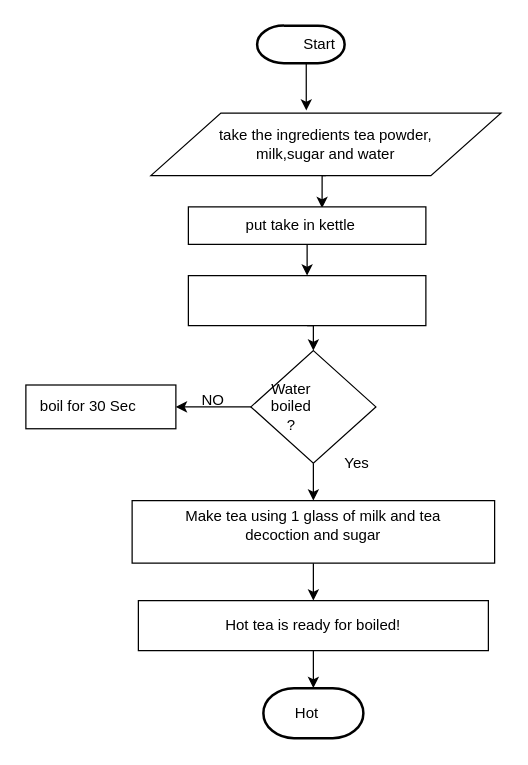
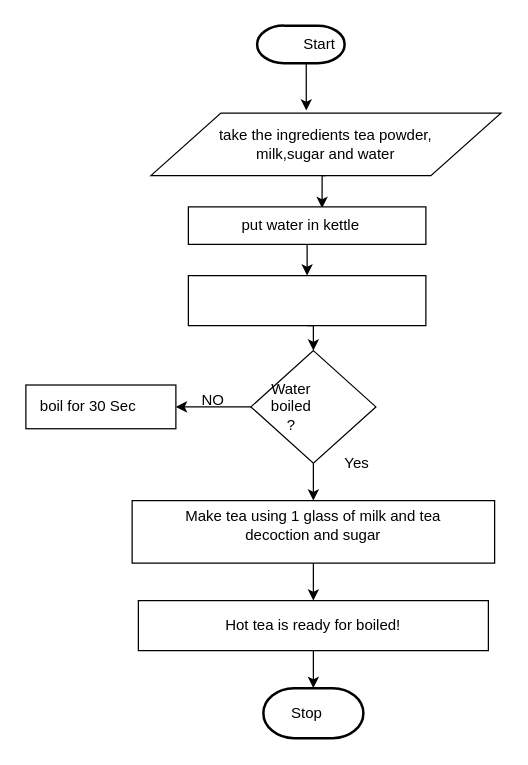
(301, 226) -> (301, 226)
(307, 713) -> (307, 713)
